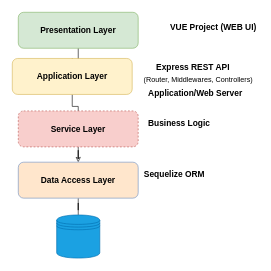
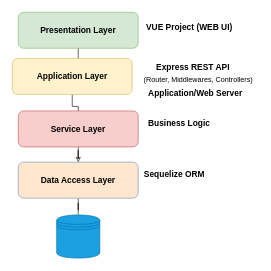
(213, 27) -> (189, 27)
(78, 129) -> (78, 129)
